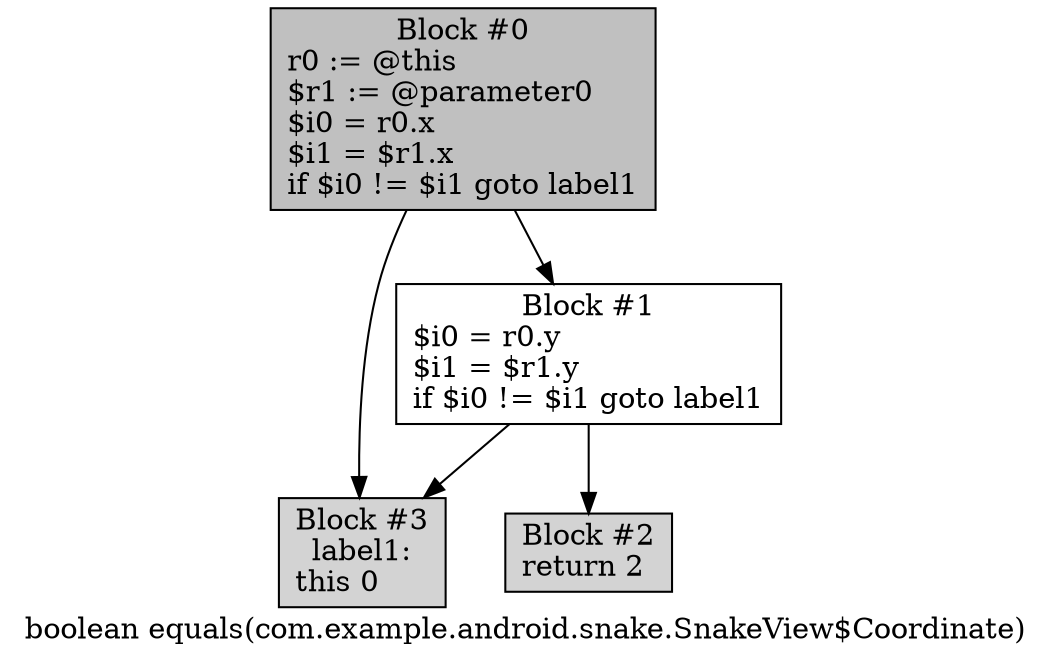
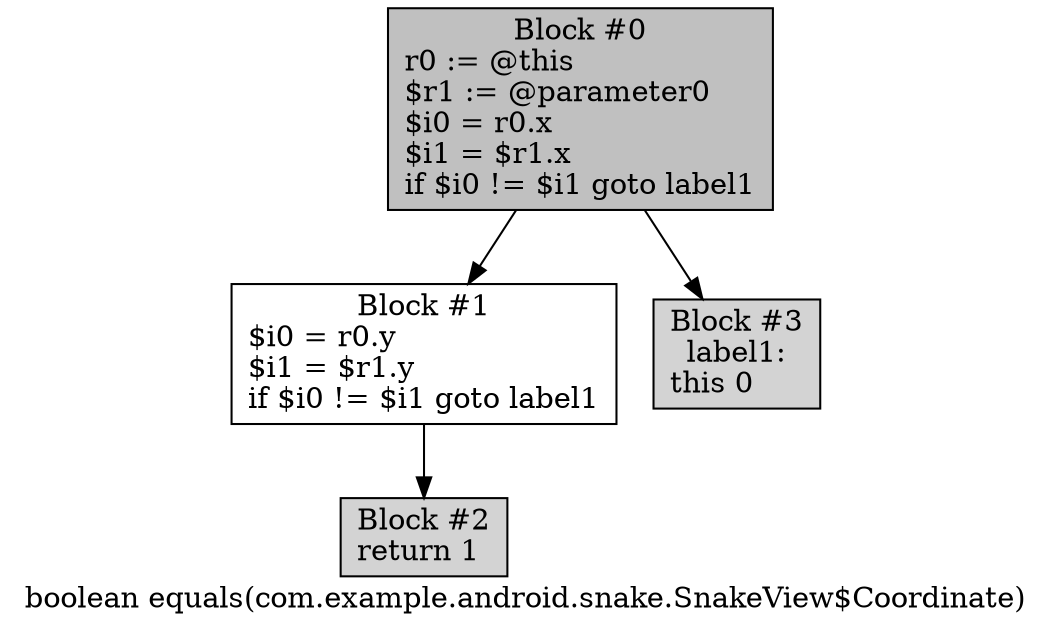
(475, 454) -> none
(589, 553) -> (424, 537)
